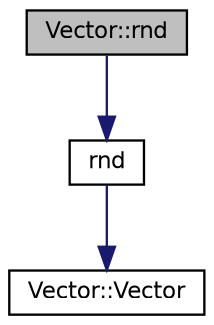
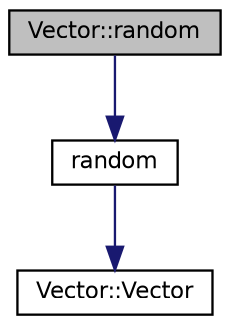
(107, 33) -> (115, 33)
(107, 163) -> (115, 163)
